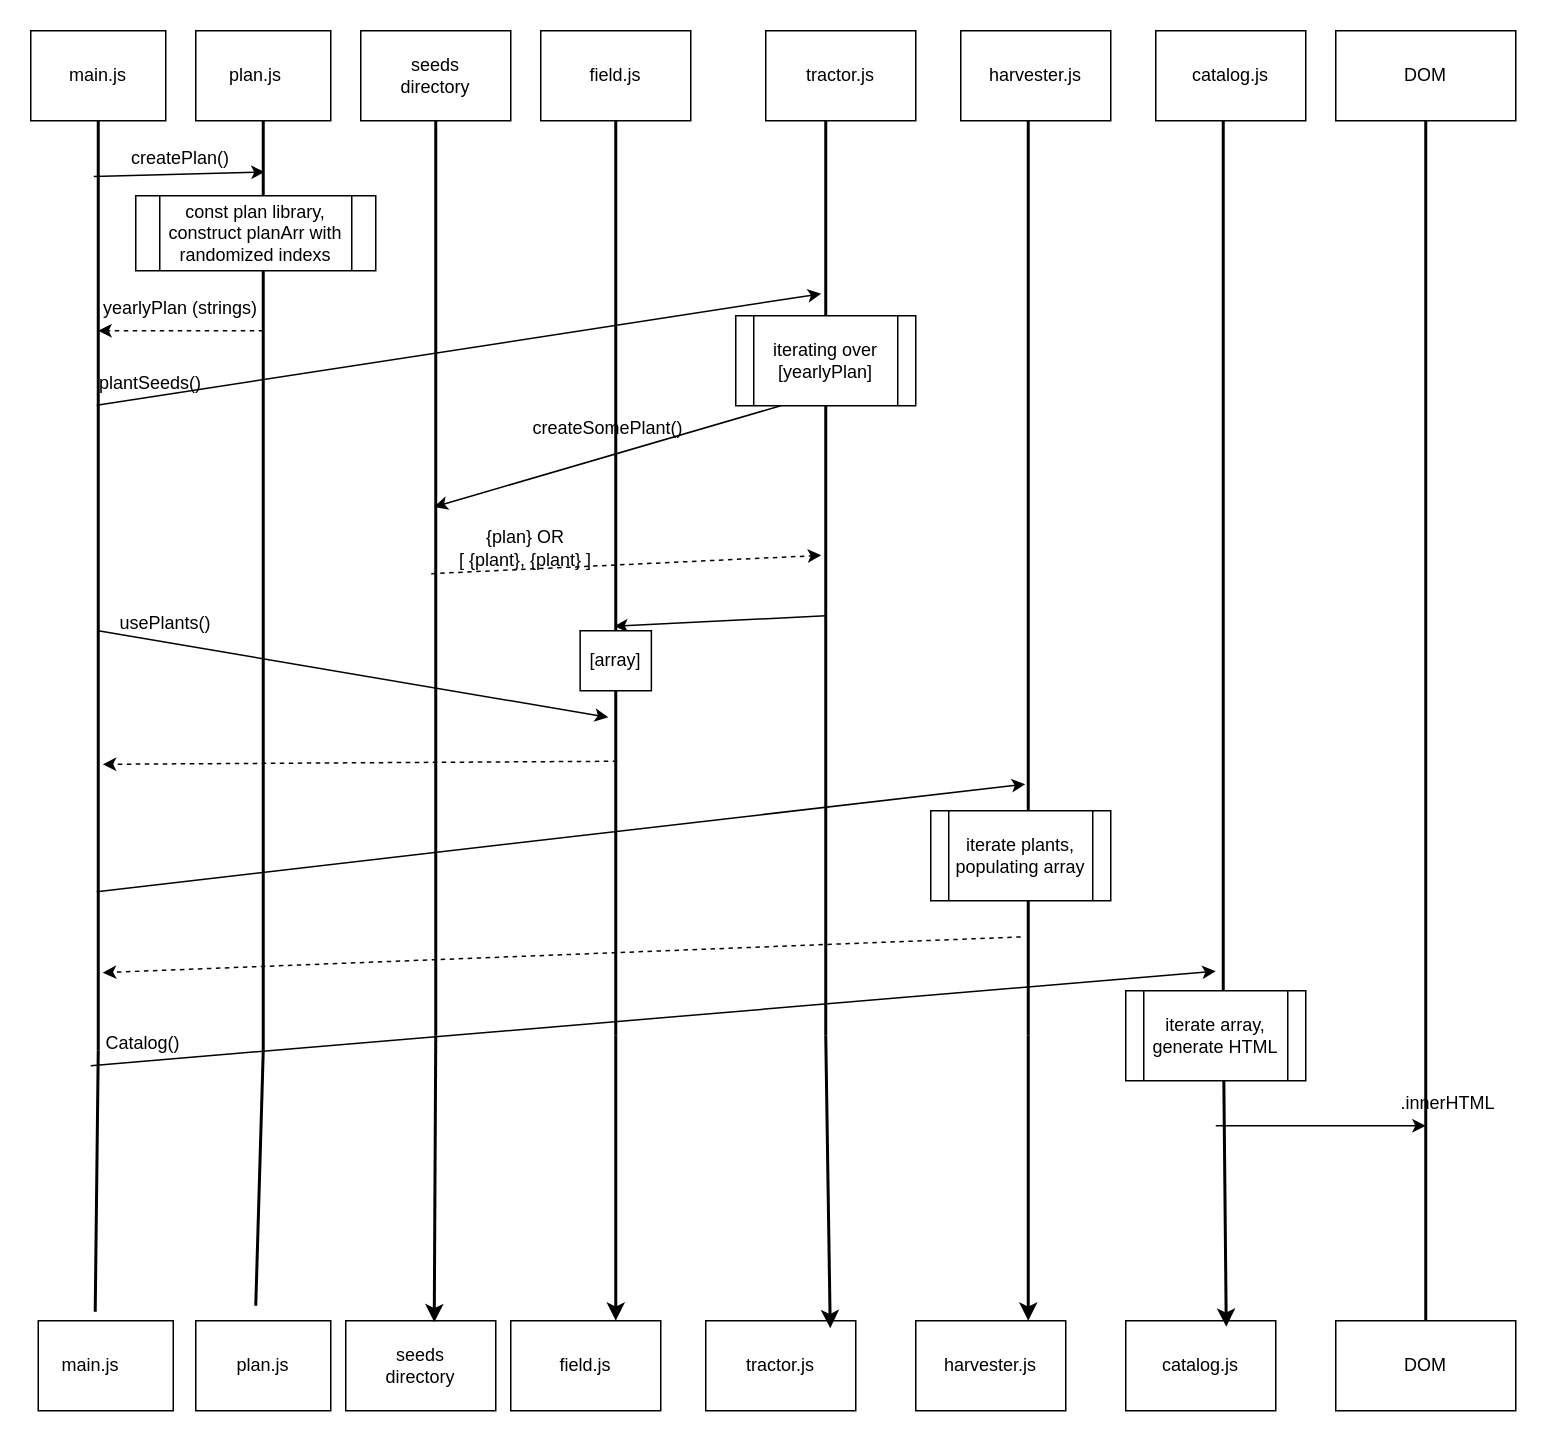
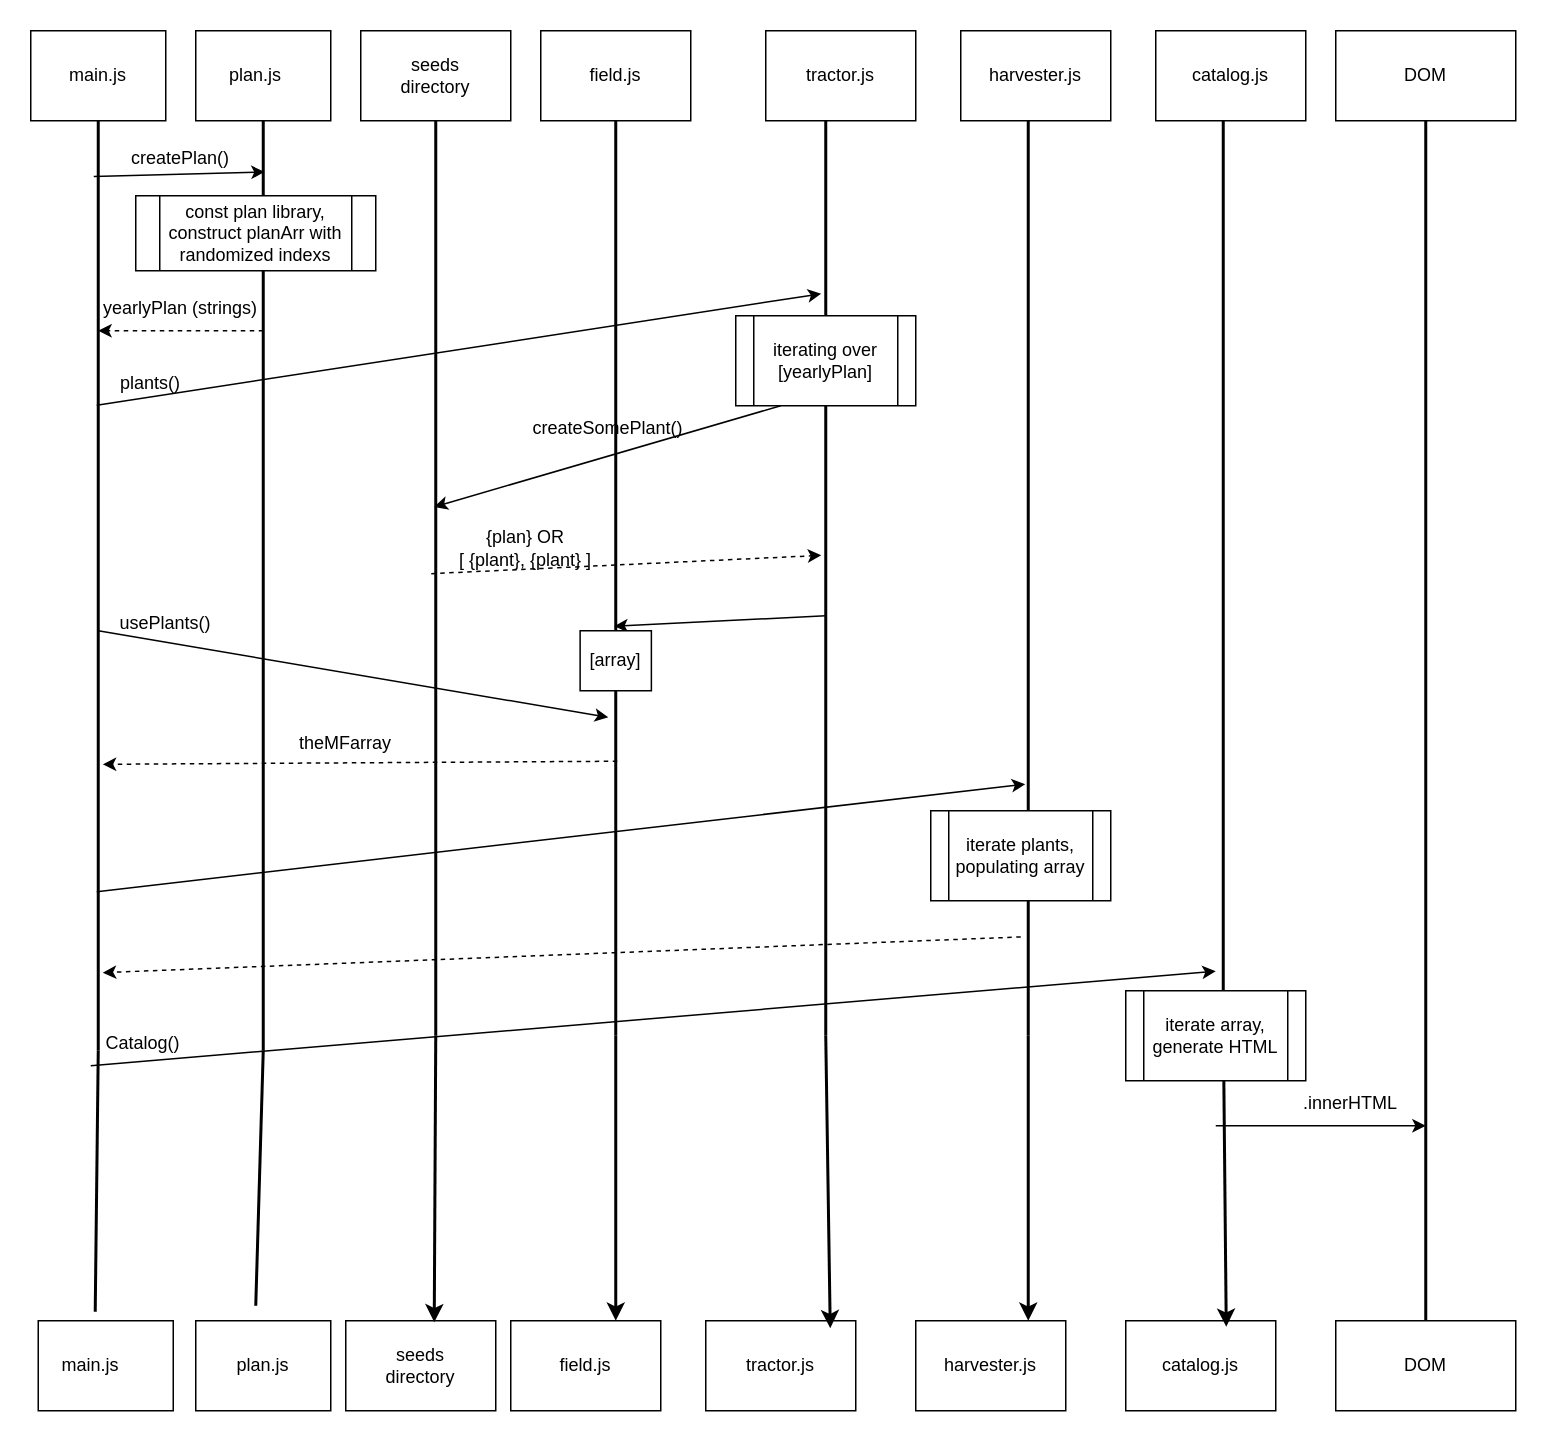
(151, 383) -> (151, 383)
none -> (346, 743)
(1448, 1103) -> (1351, 1103)
